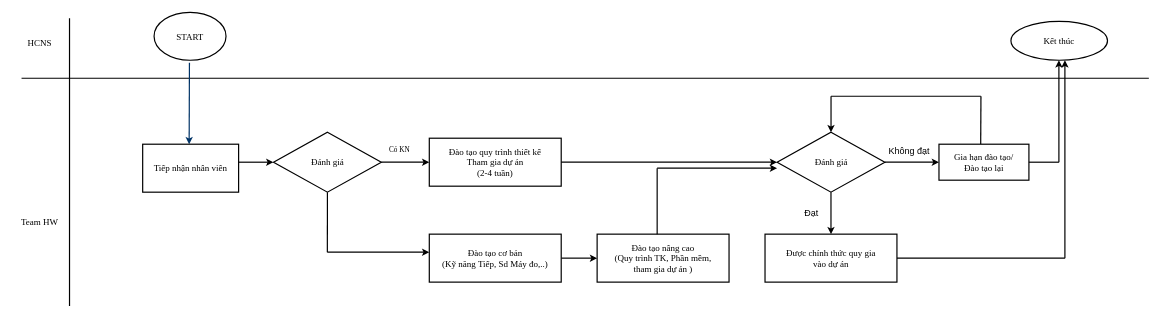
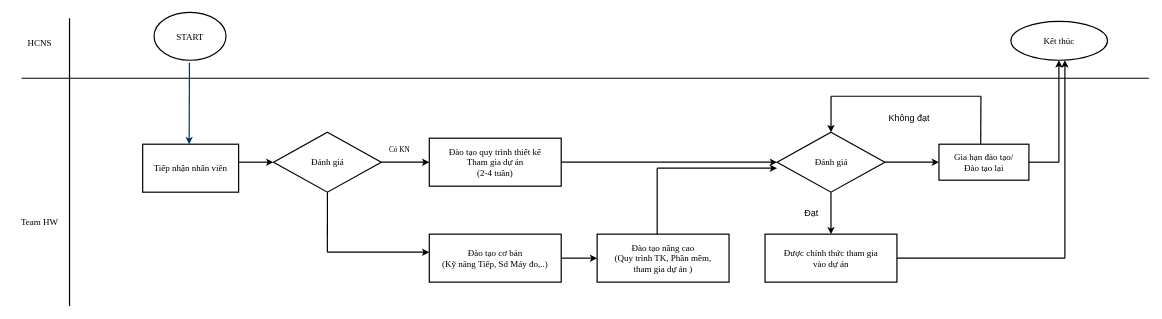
(909, 150) -> (909, 117)
(831, 258) -> (831, 258)
